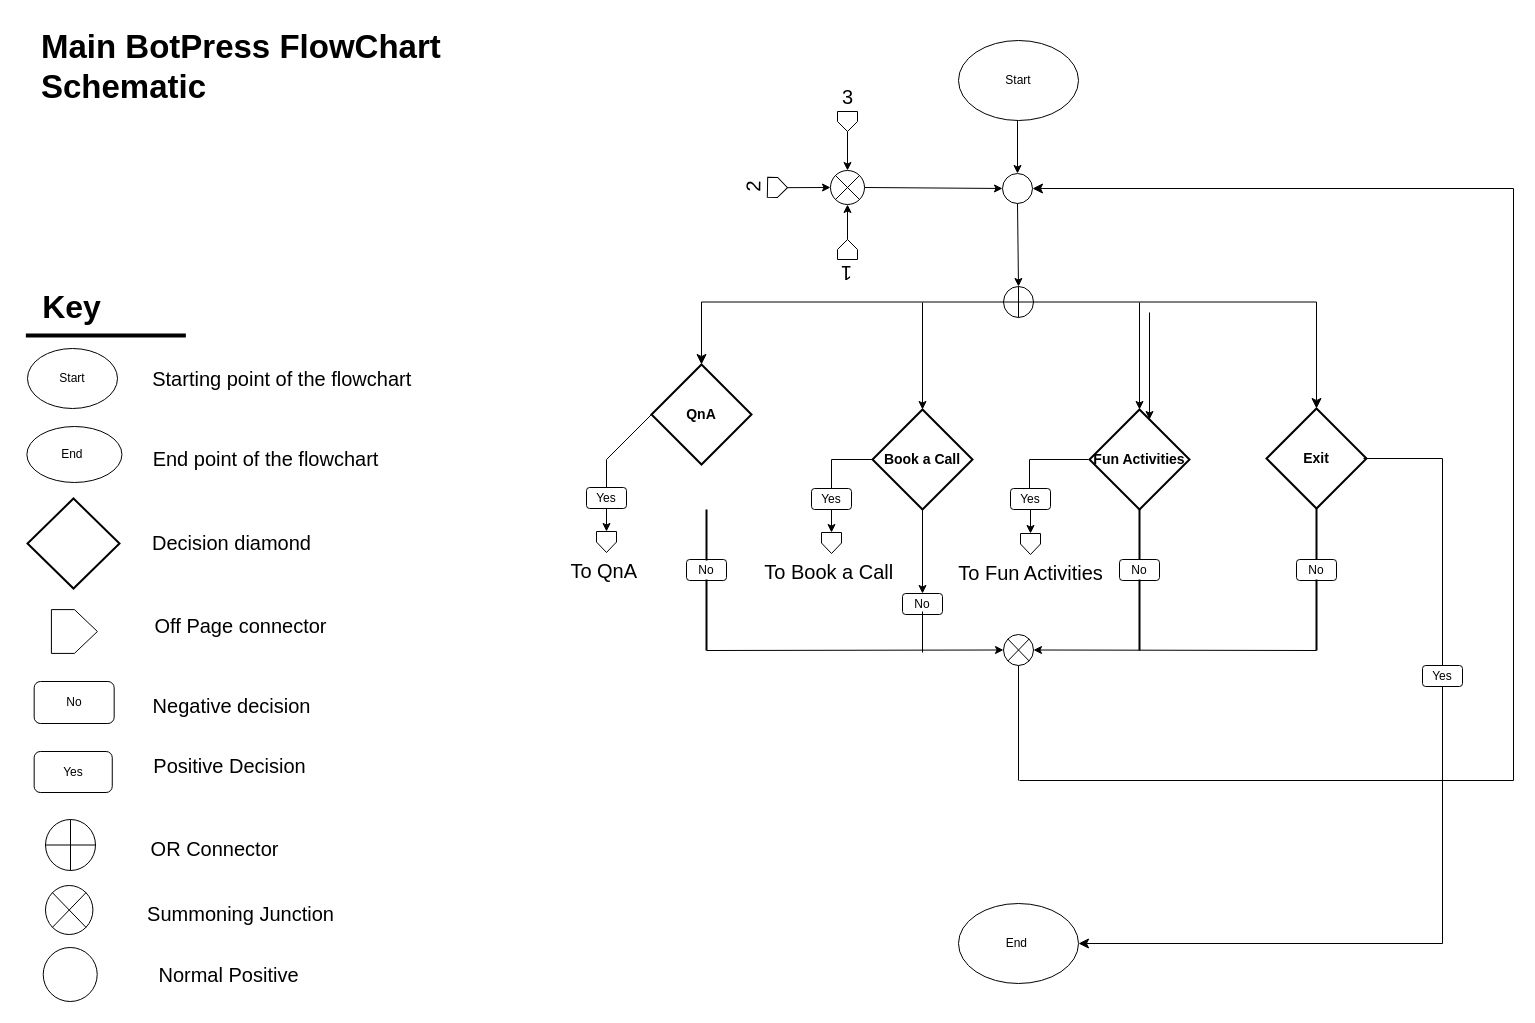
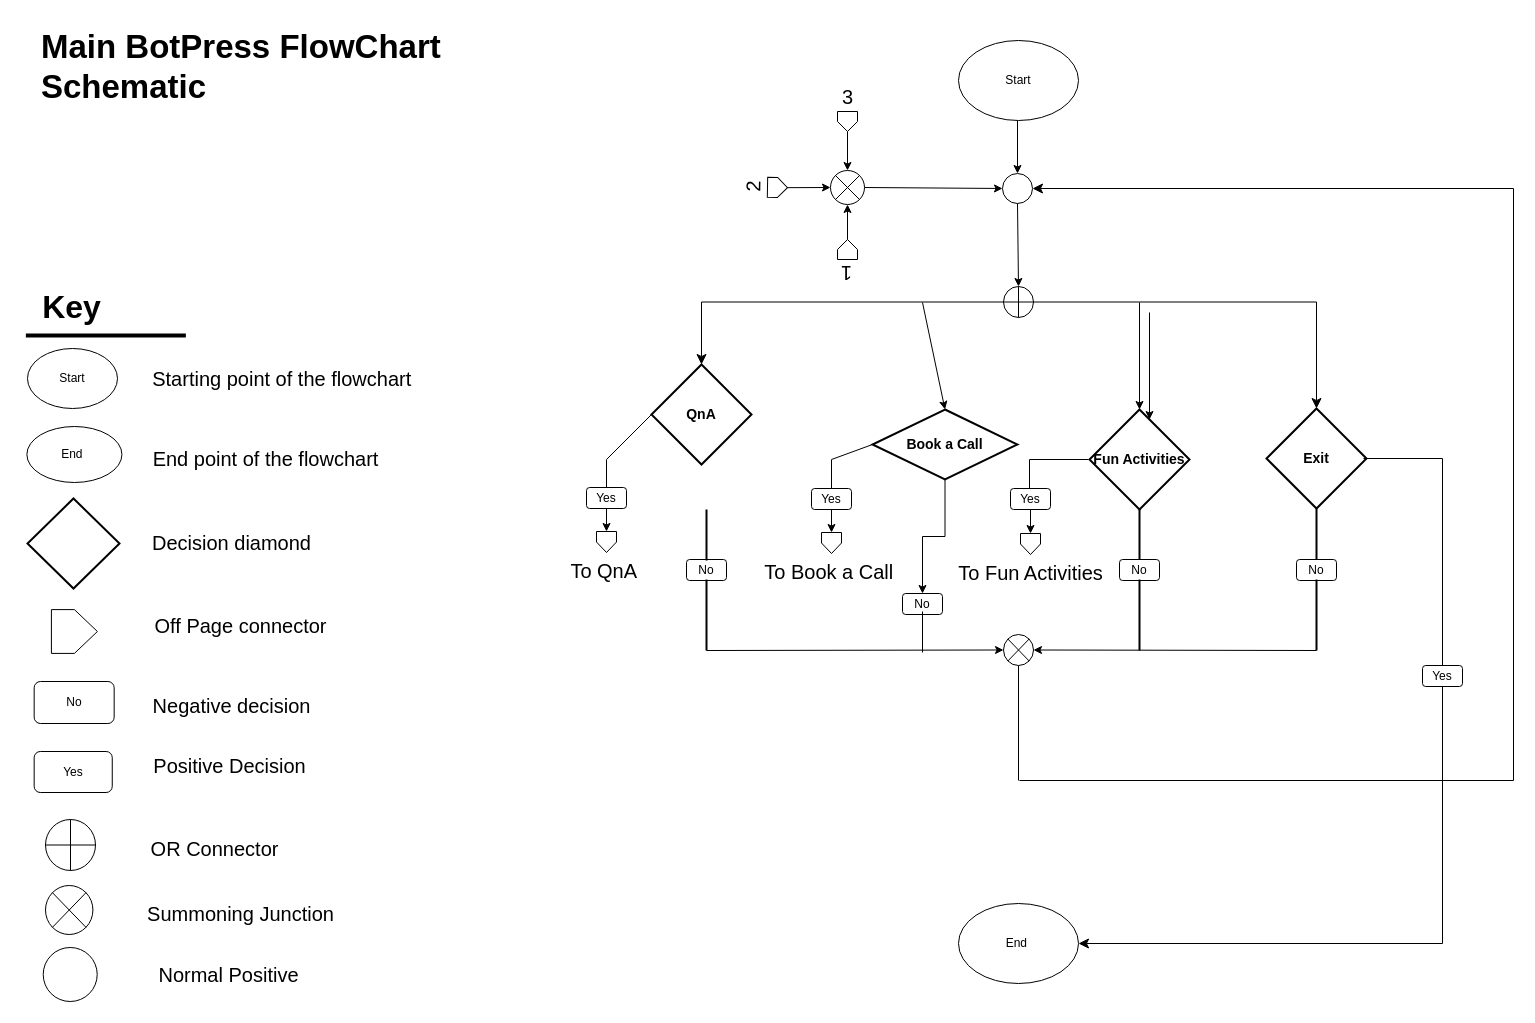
(923, 460) -> (945, 445)
